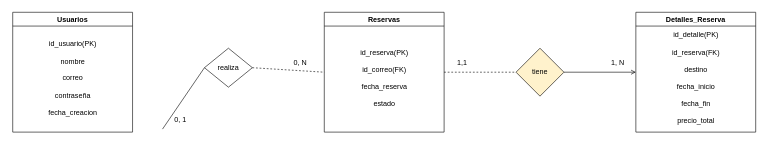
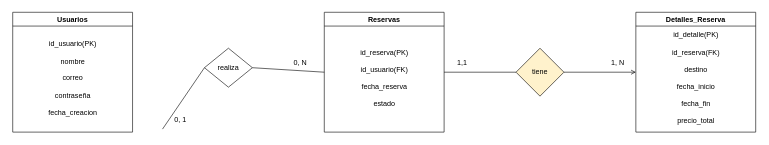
(287, 70) -> (287, 70)
(481, 72) -> (481, 72)
(385, 78) -> (385, 78)
